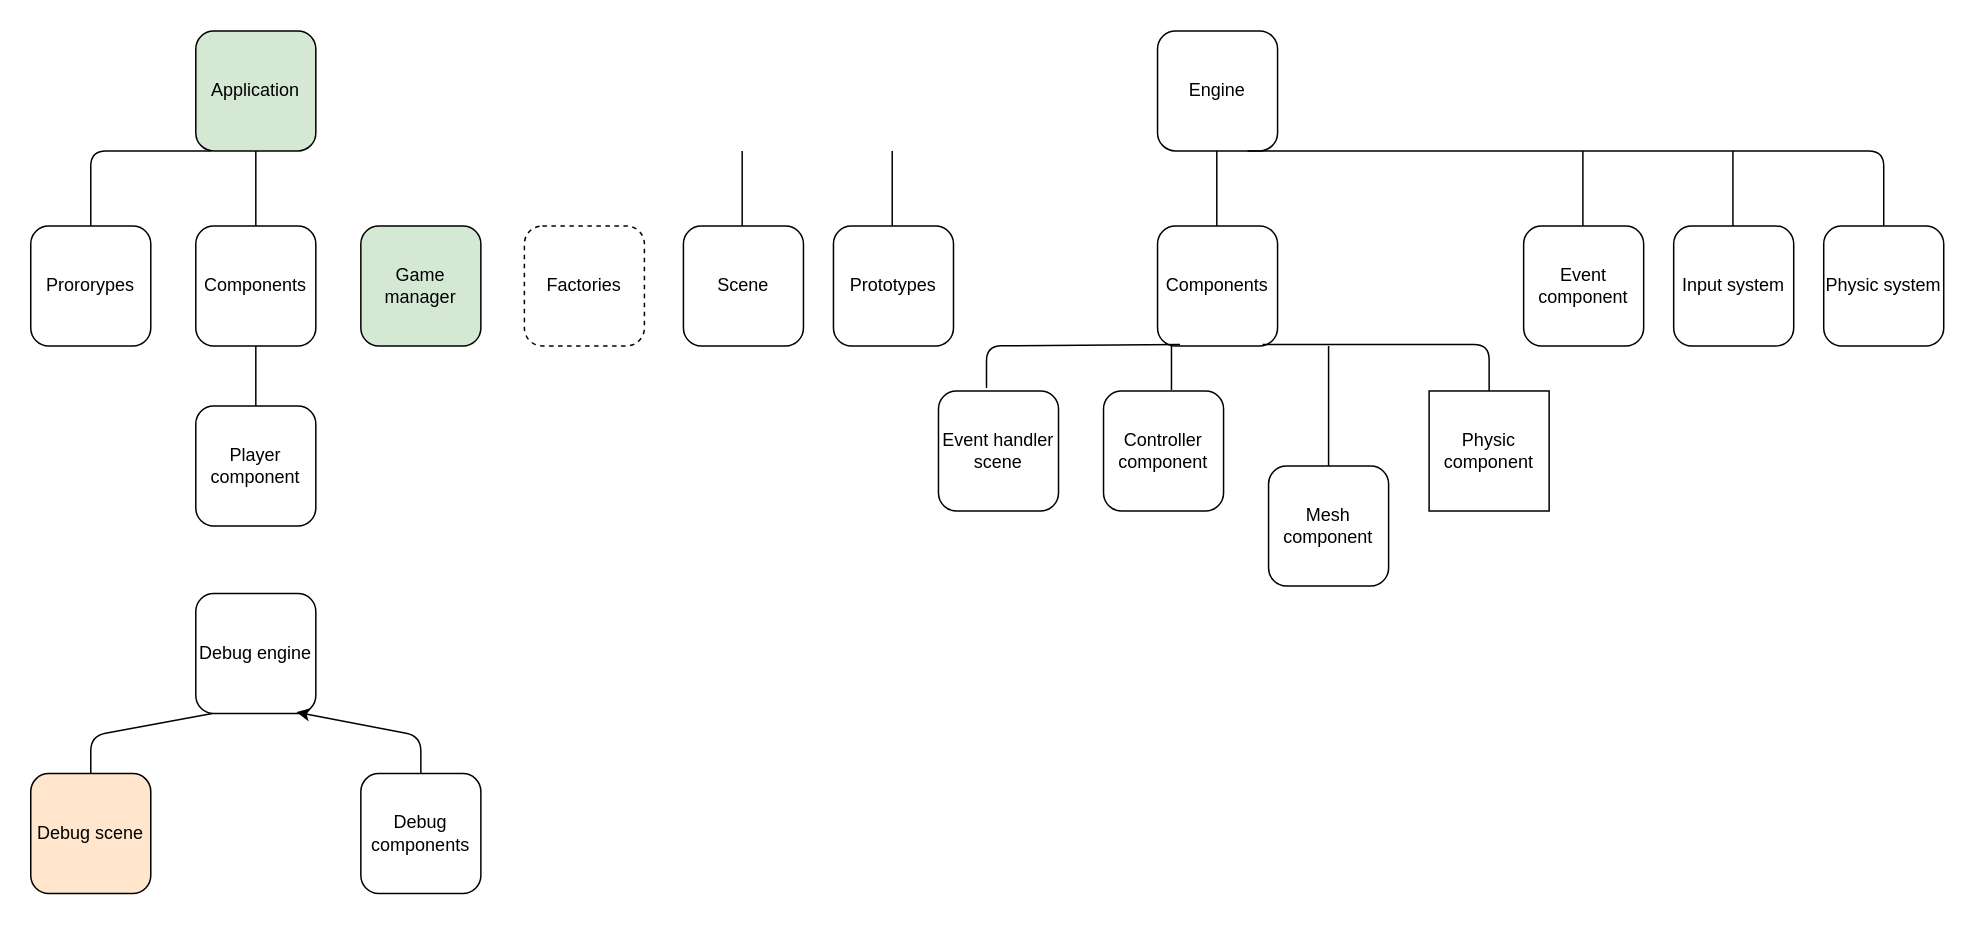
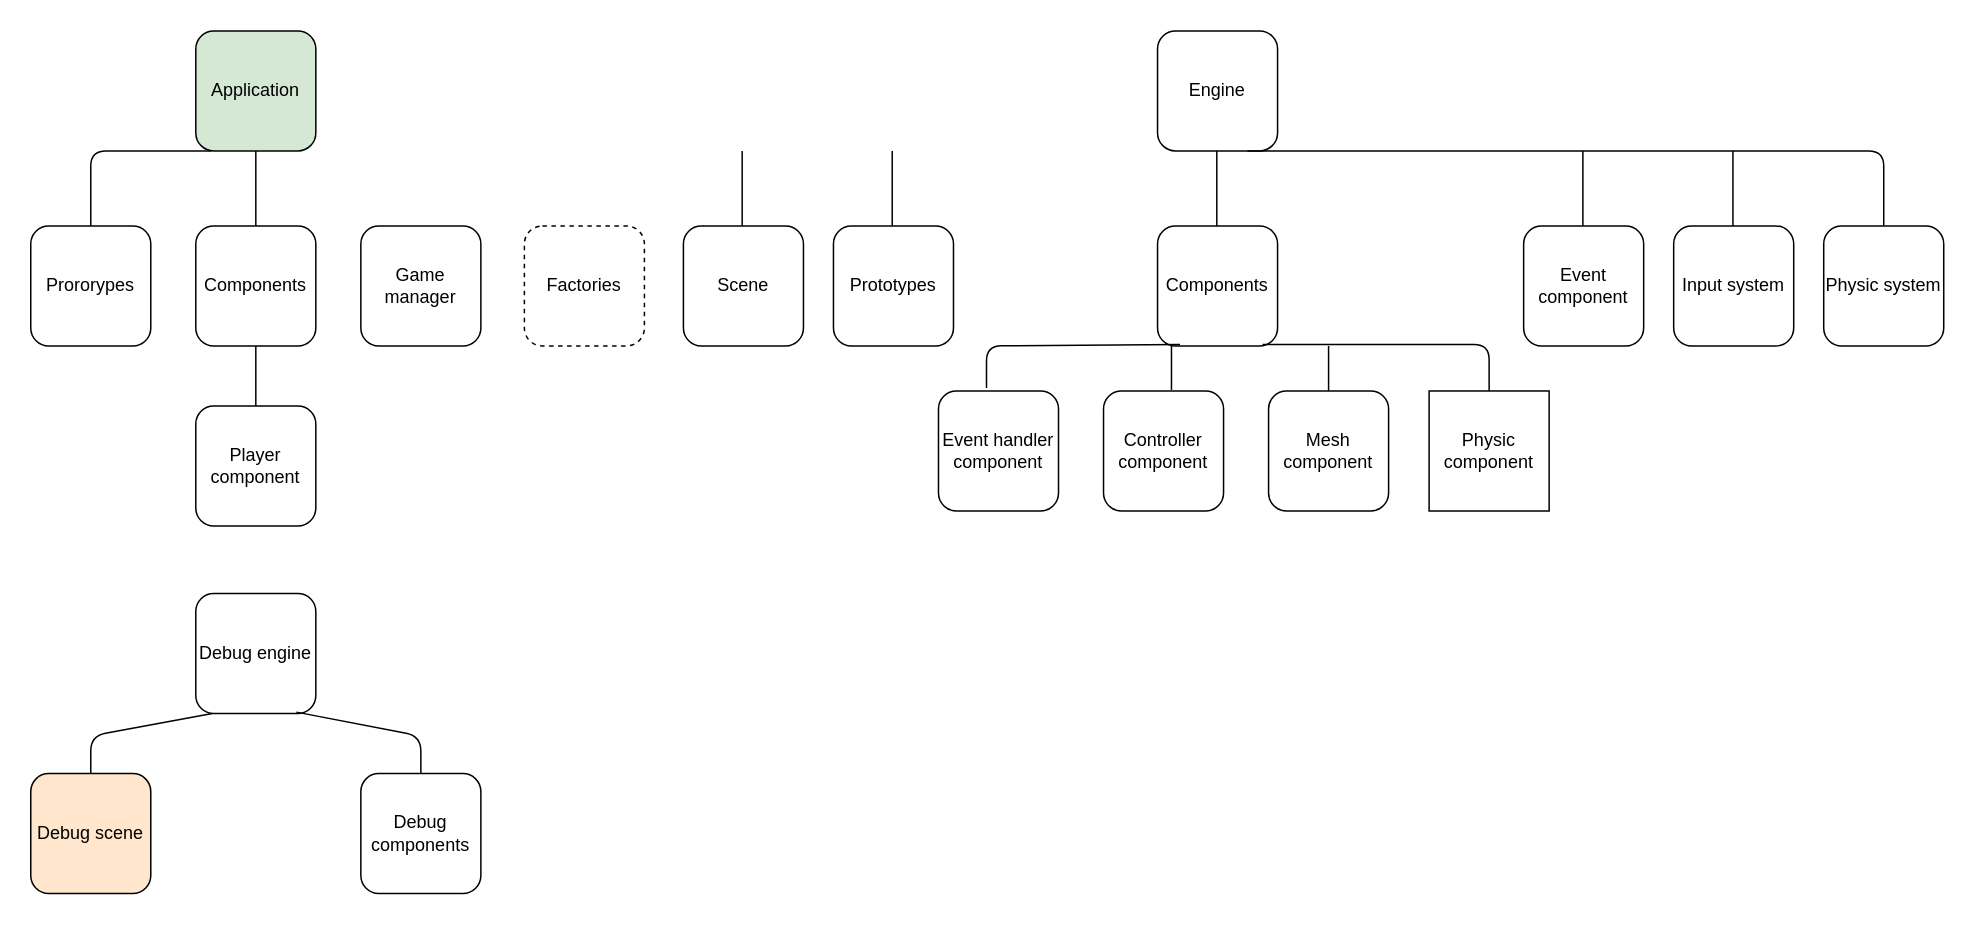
(421, 286) -> (421, 286)
(998, 451) -> (998, 451)
(1328, 526) -> (1328, 451)
(308, 714) -> (303, 713)
